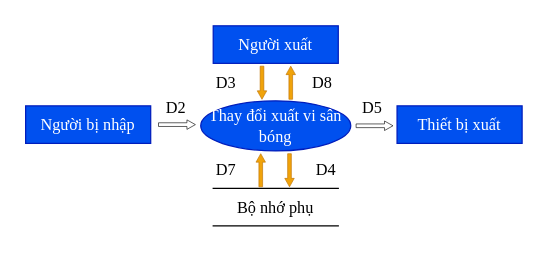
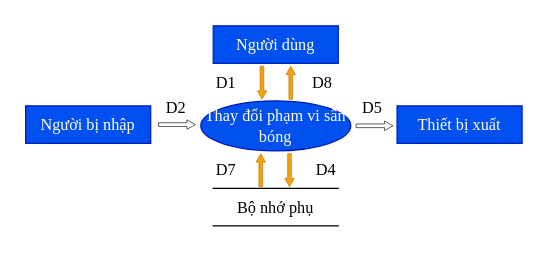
(276, 44) -> (276, 44)
(226, 82) -> (226, 82)
(276, 126) -> (276, 126)
